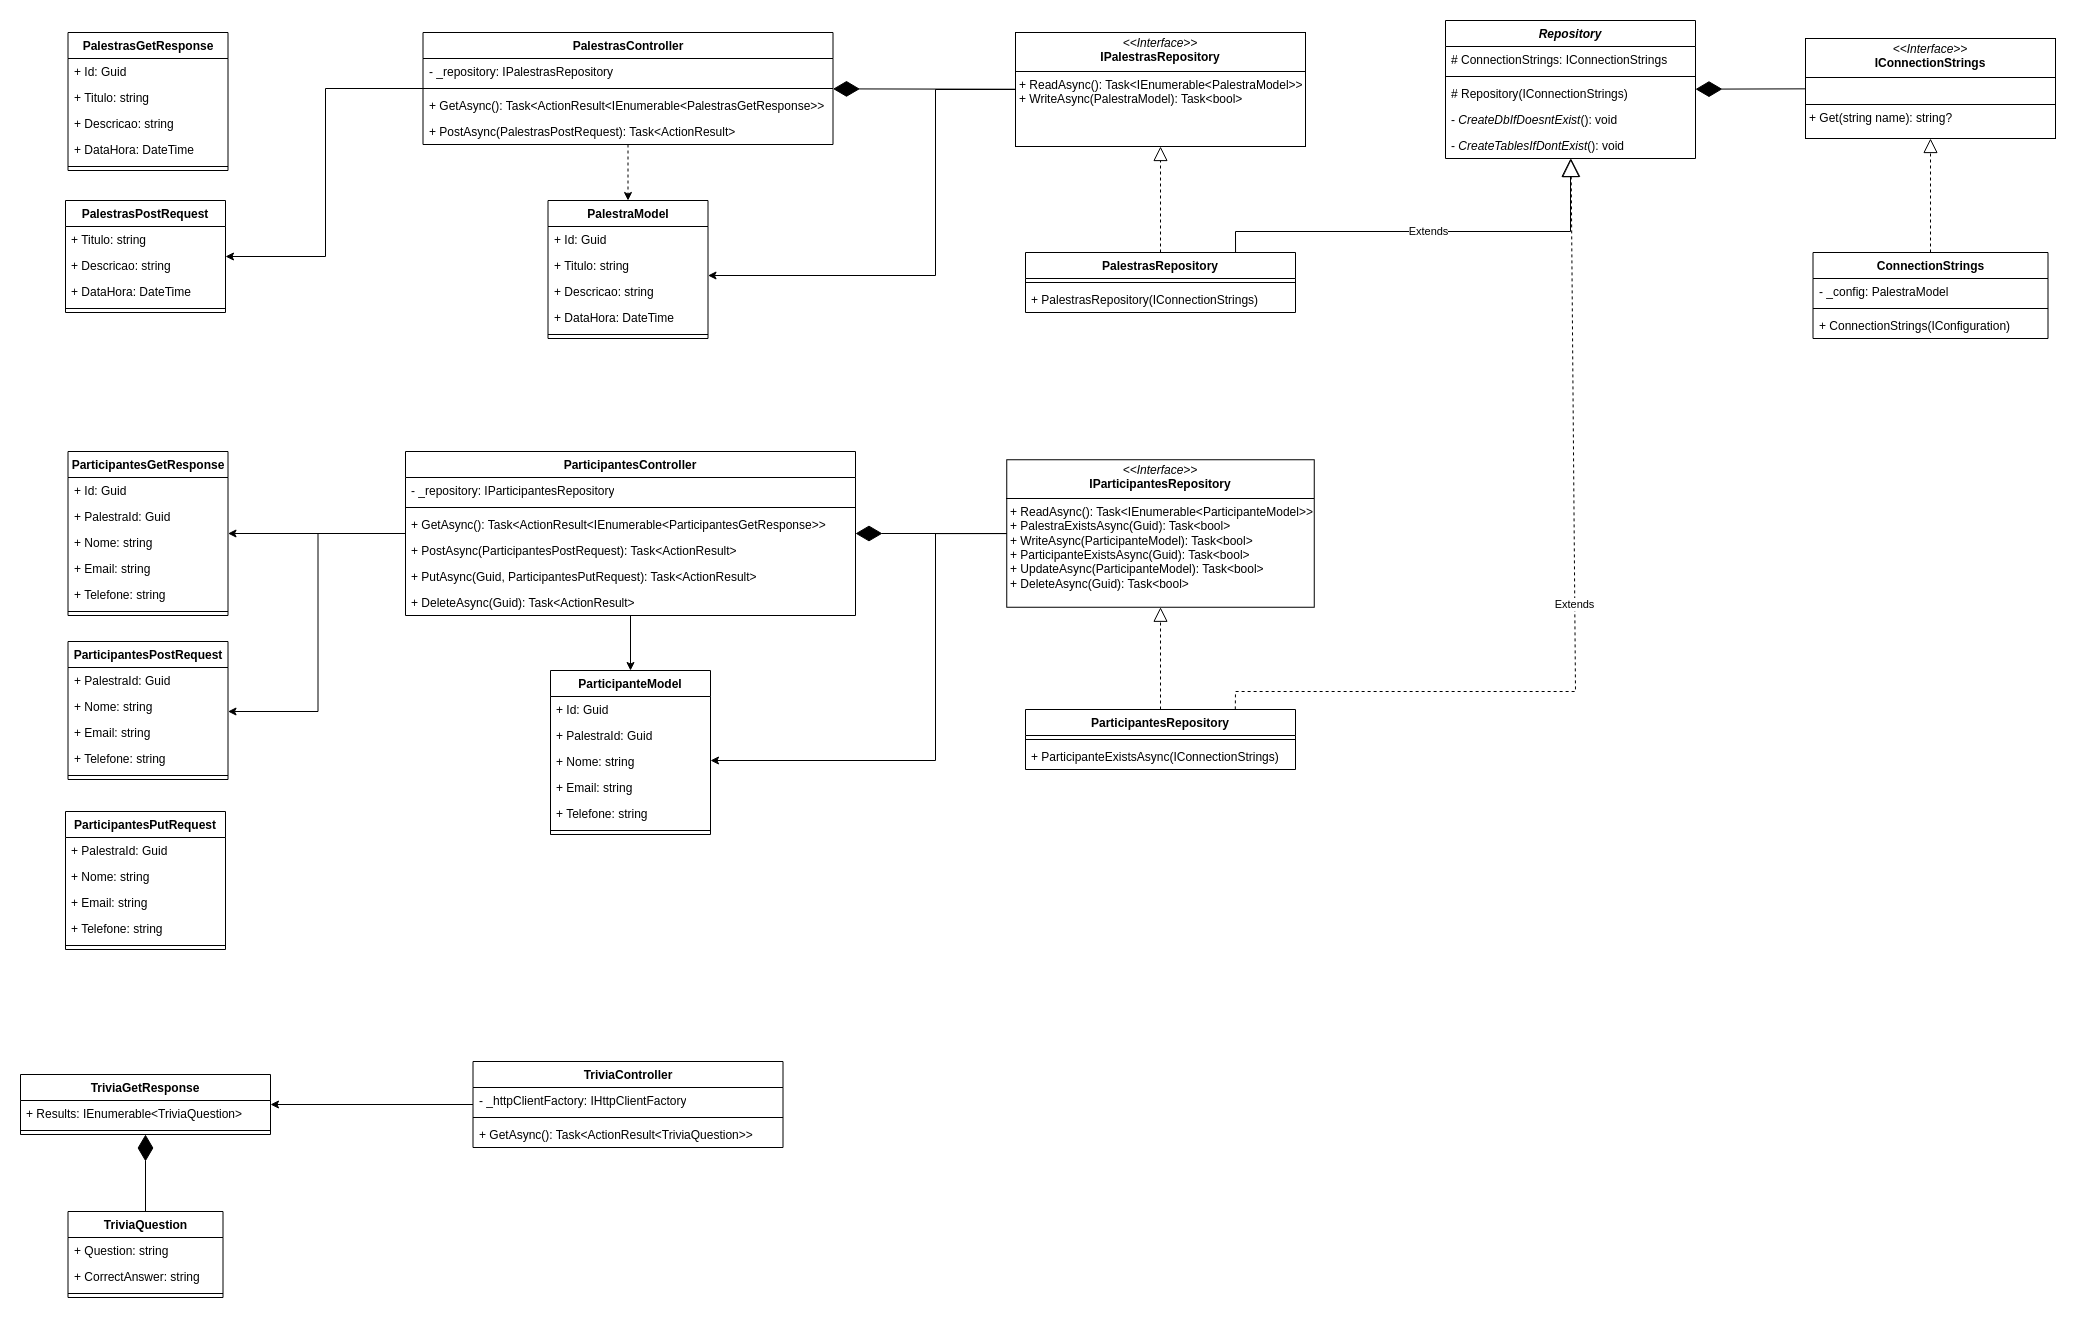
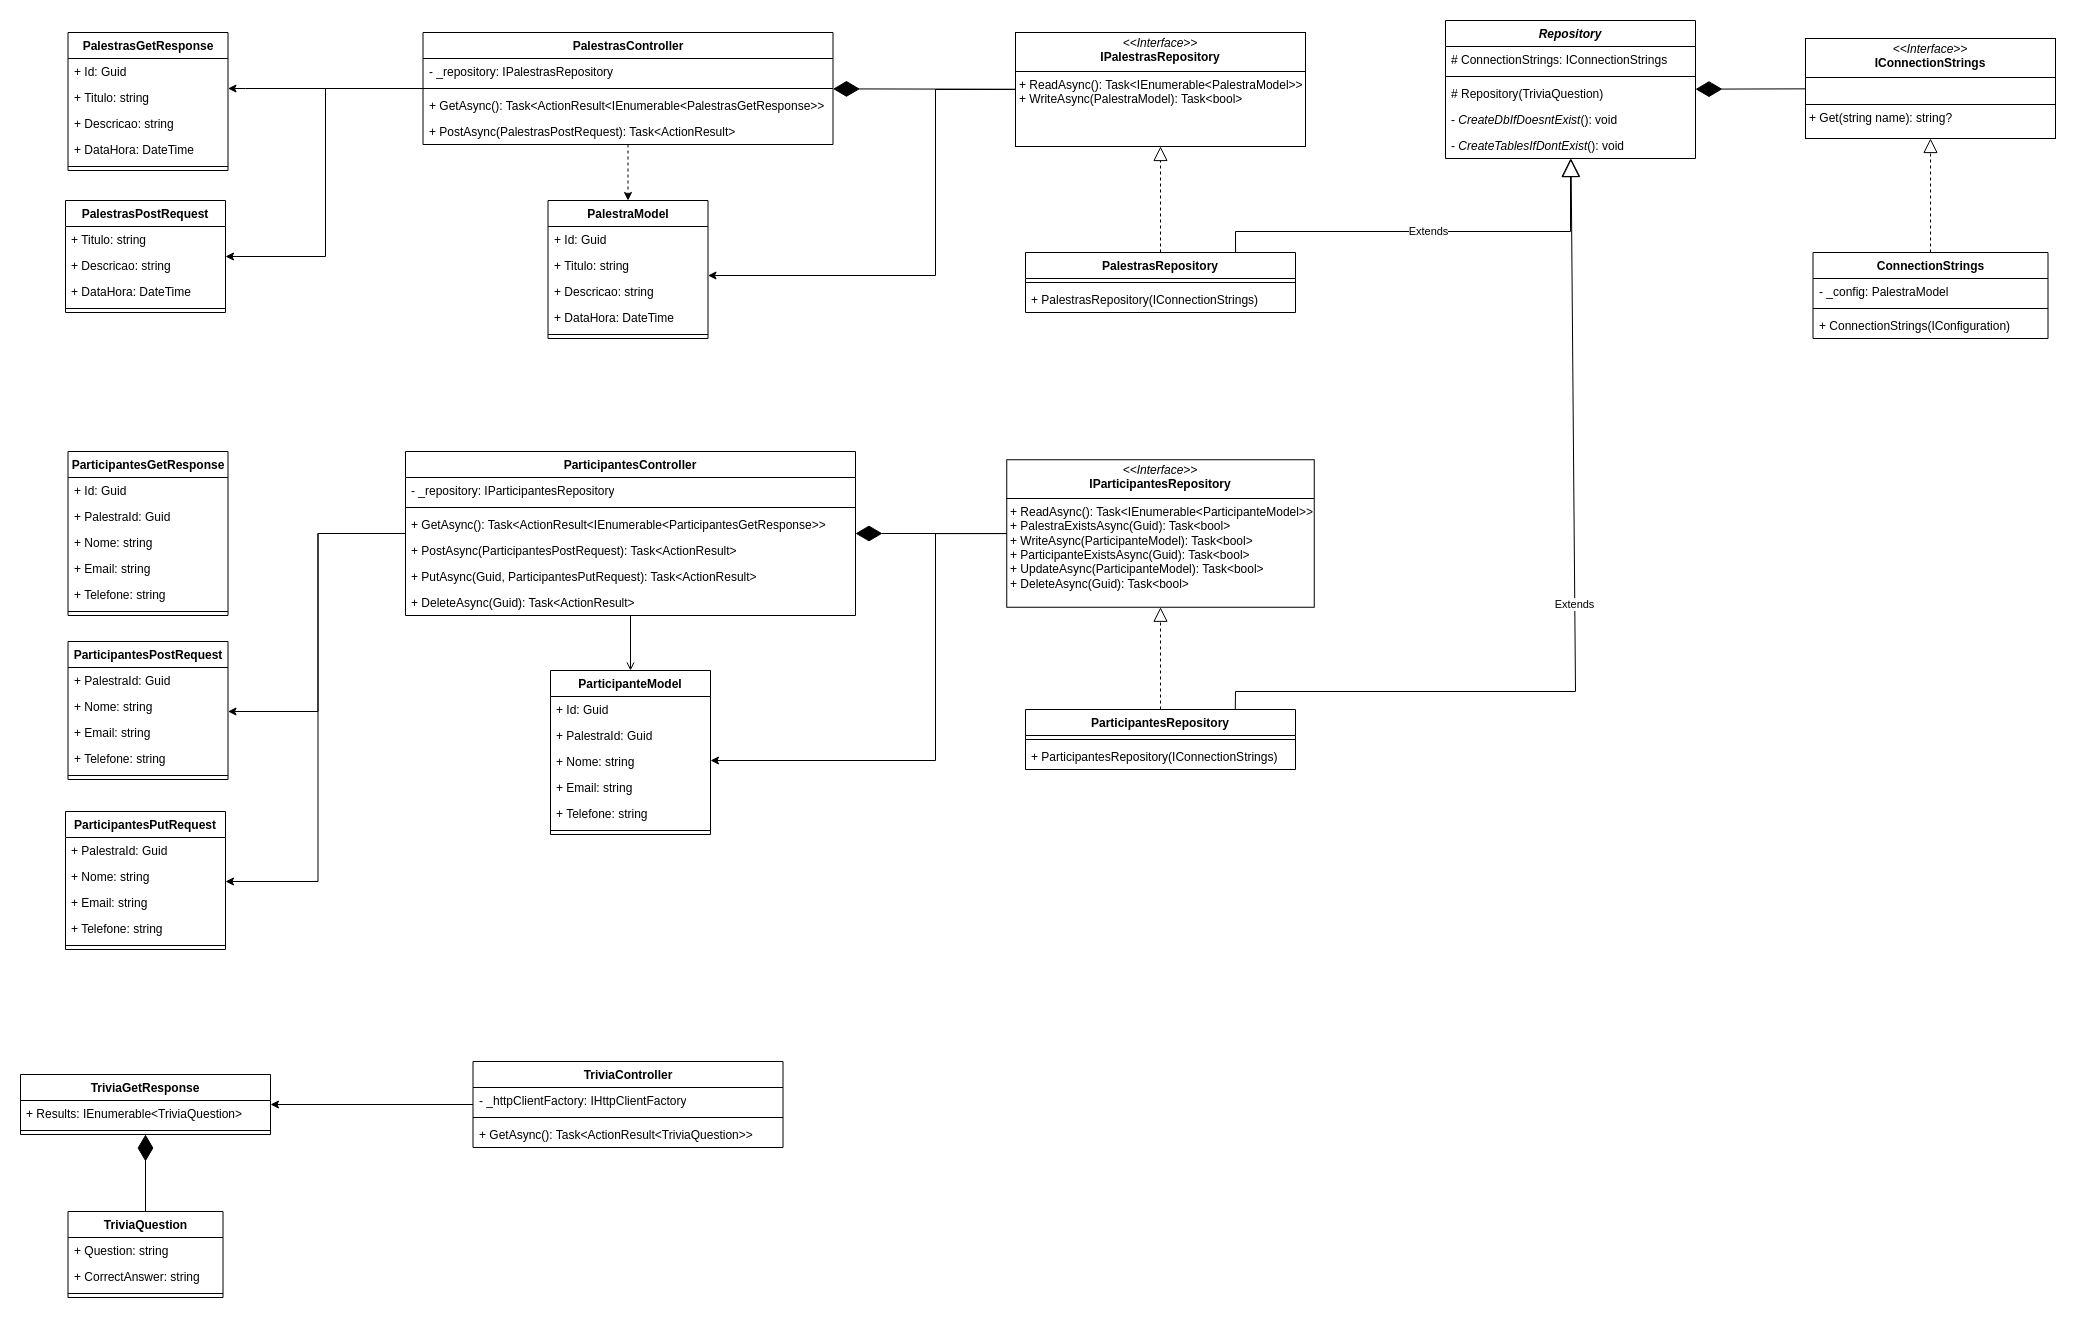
none -> (279, 89)
(1554, 95) -> (1539, 95)
(275, 534) -> none
(631, 662) -> (631, 664)
(1439, 692) -> (1439, 692)
(1162, 765) -> (1162, 765)
none -> (318, 841)
